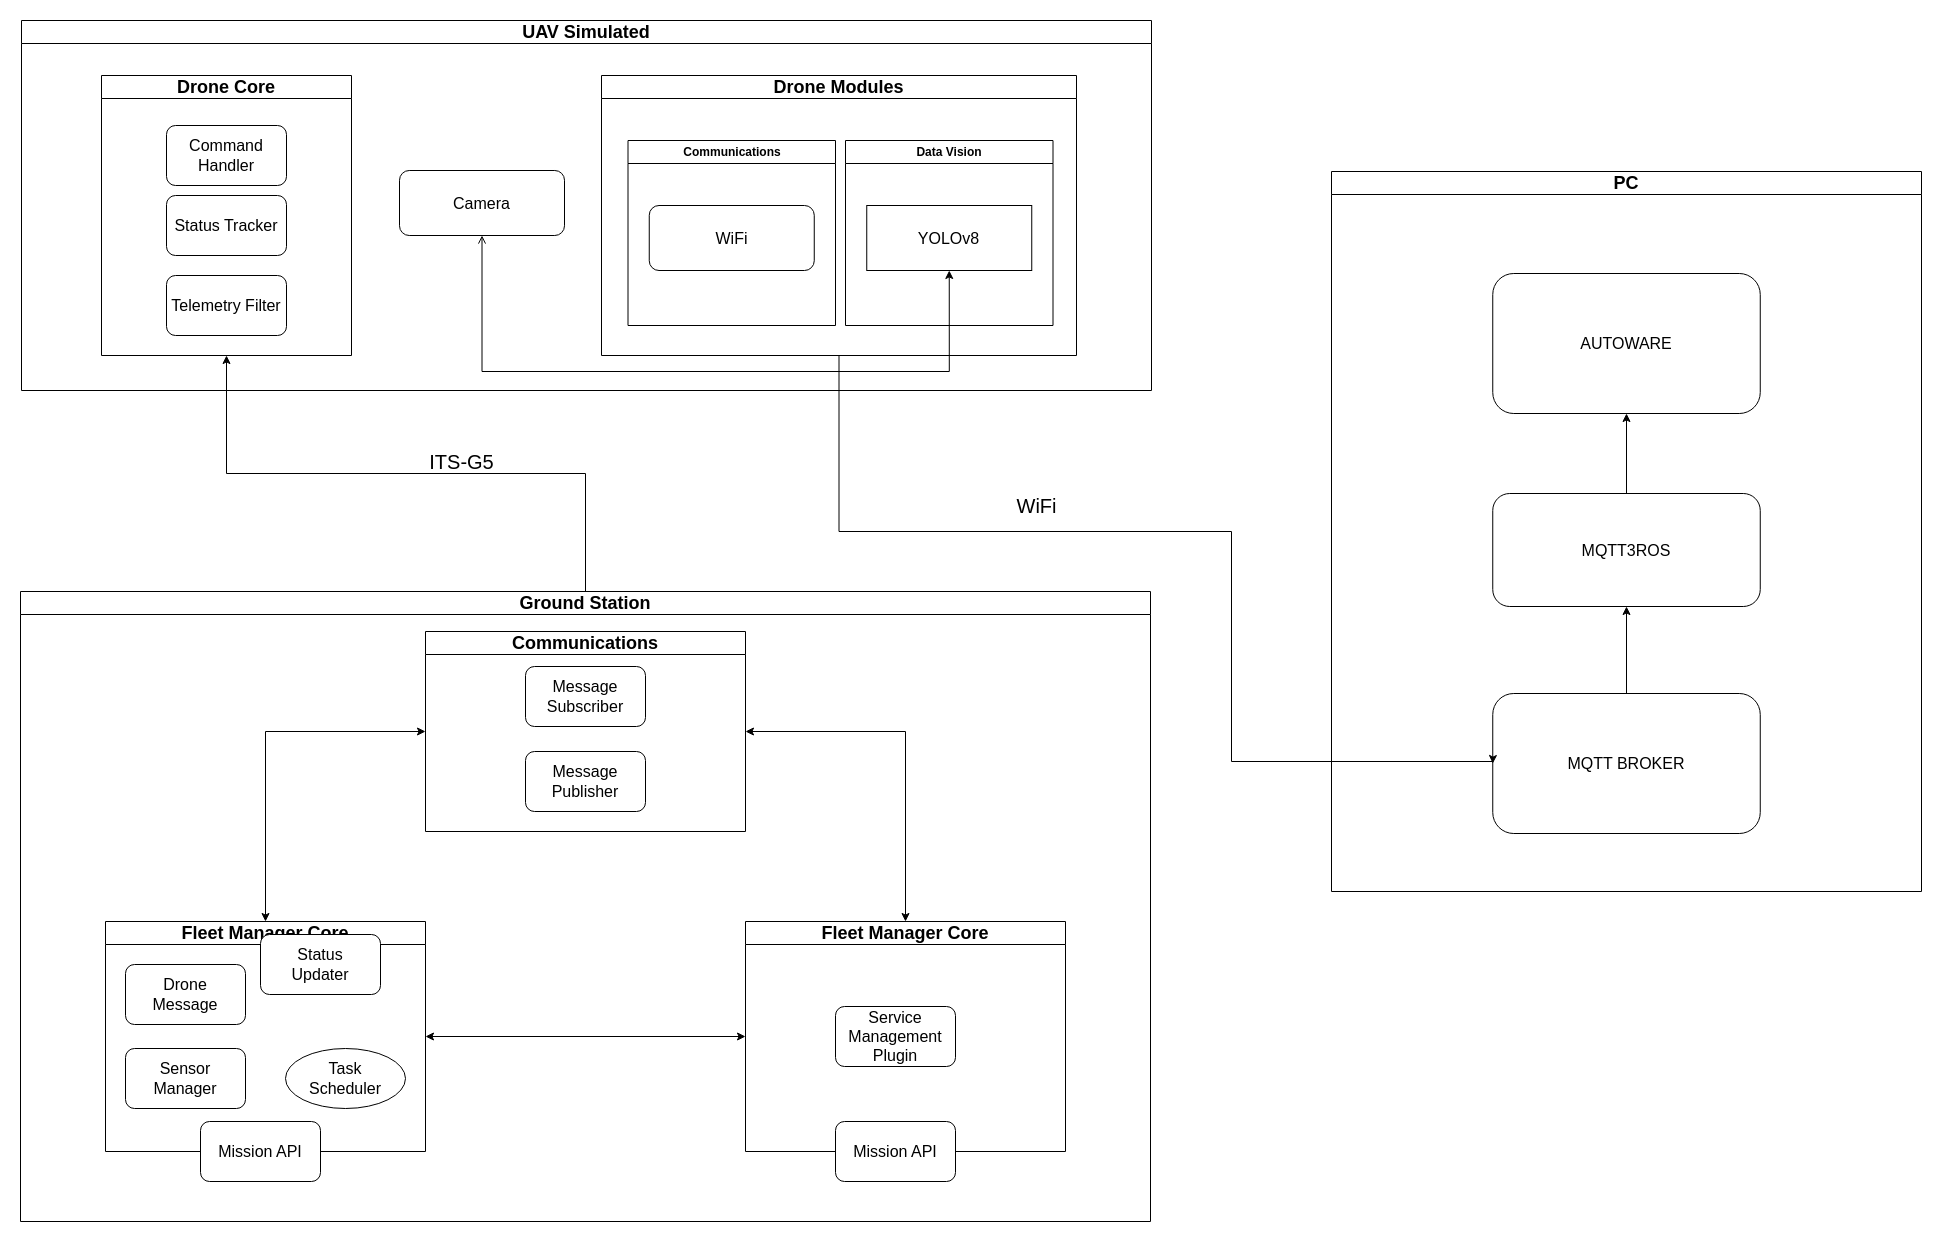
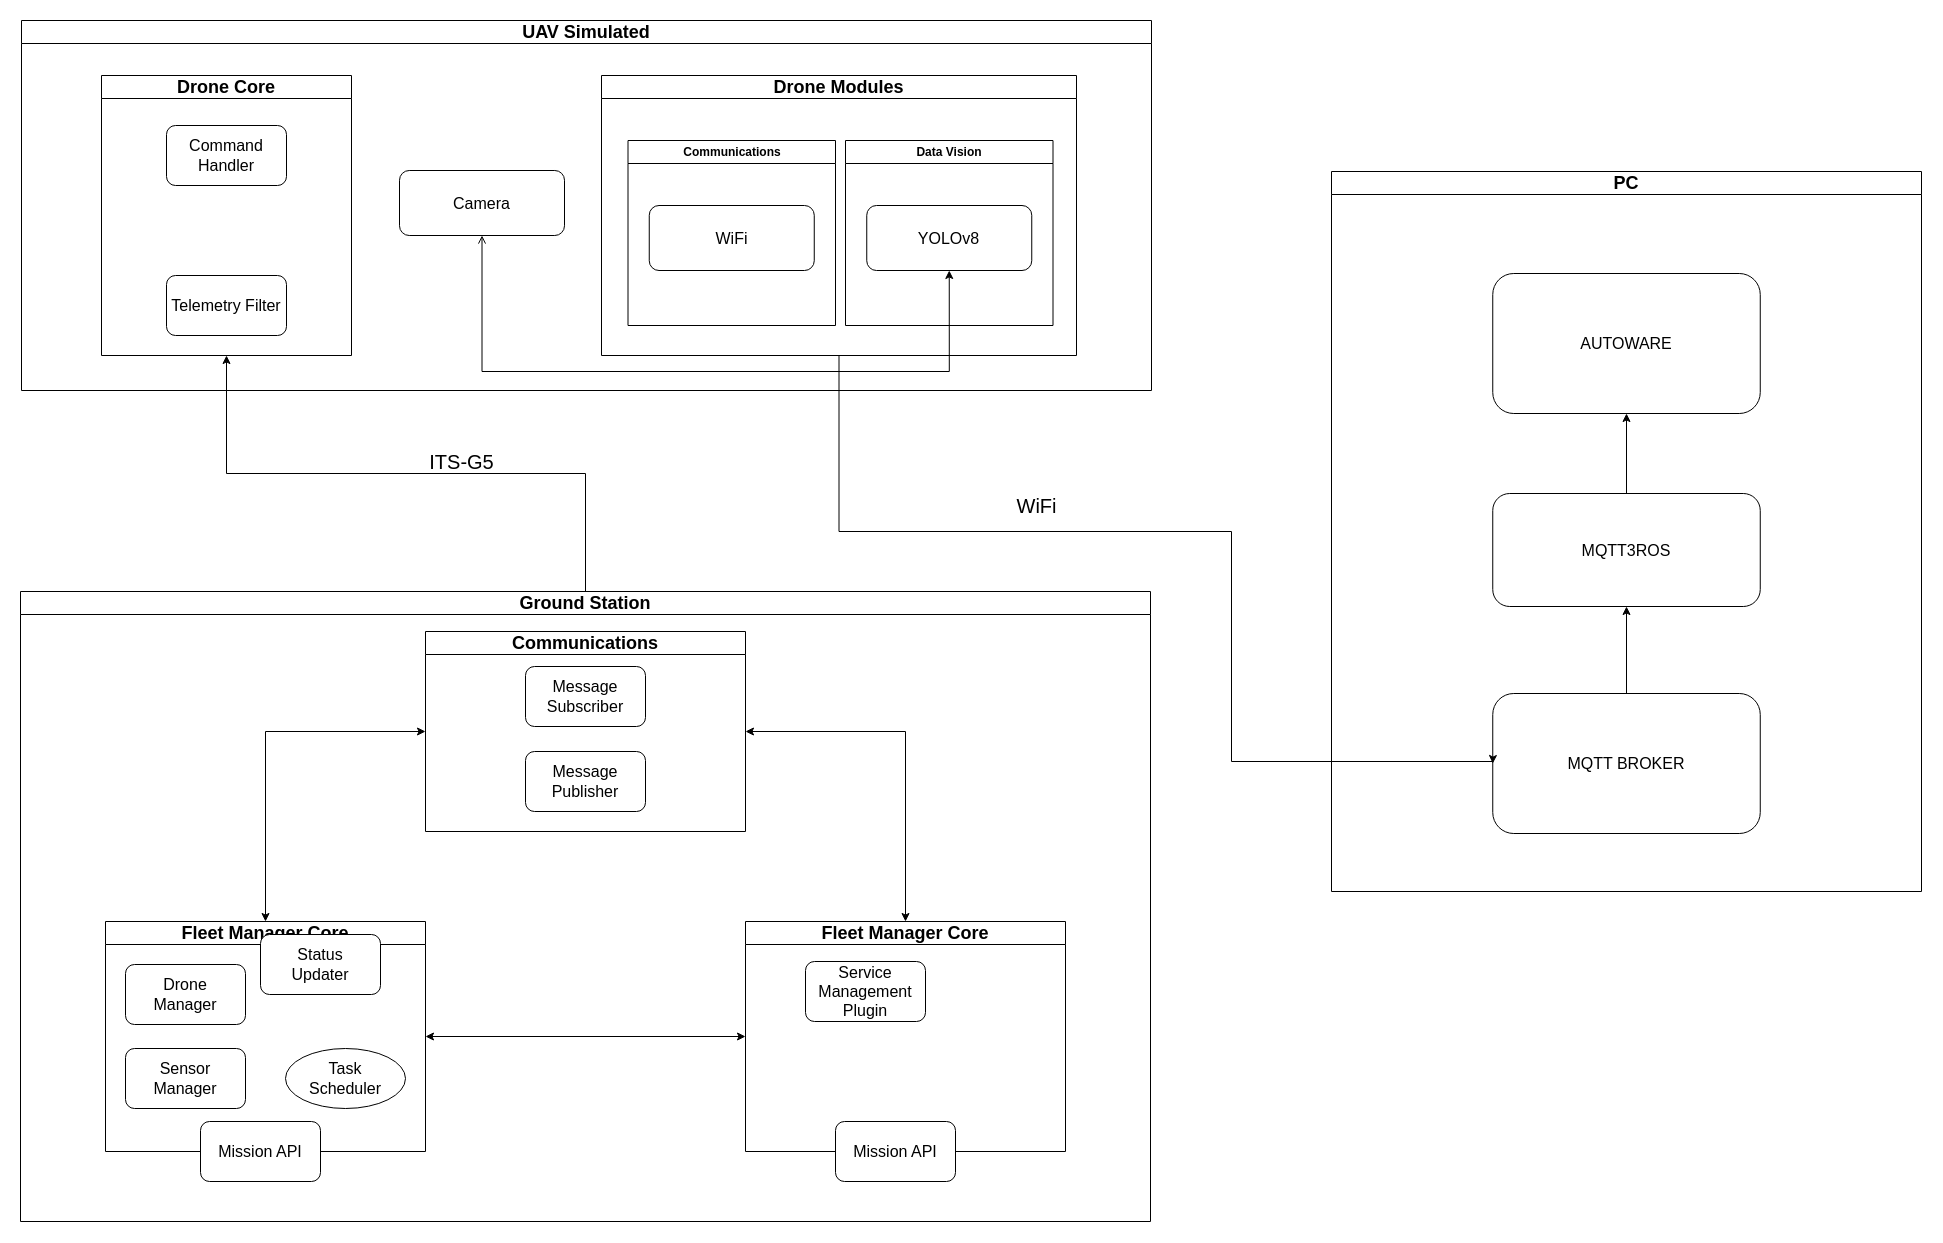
(227, 226) -> none
(949, 238) -> (949, 238)
(186, 995) -> (186, 995)
(896, 1037) -> (866, 992)
